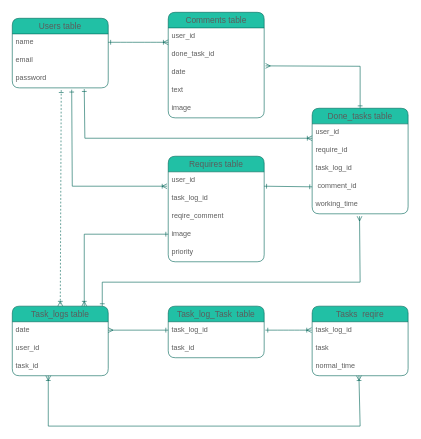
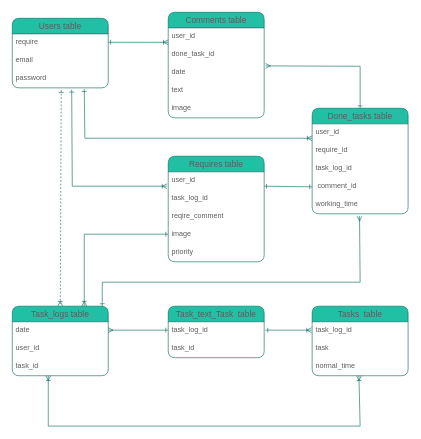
(24, 42) -> (29, 42)
(216, 315) -> (216, 315)
(360, 315) -> (360, 315)
